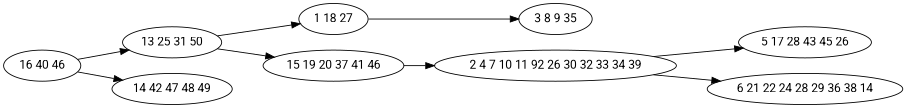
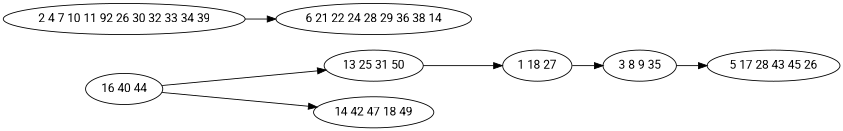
(694, 53) -> (687, 66)
(42, 66) -> (124, 89)
(333, 66) -> none
(172, 89) -> (374, 112)
